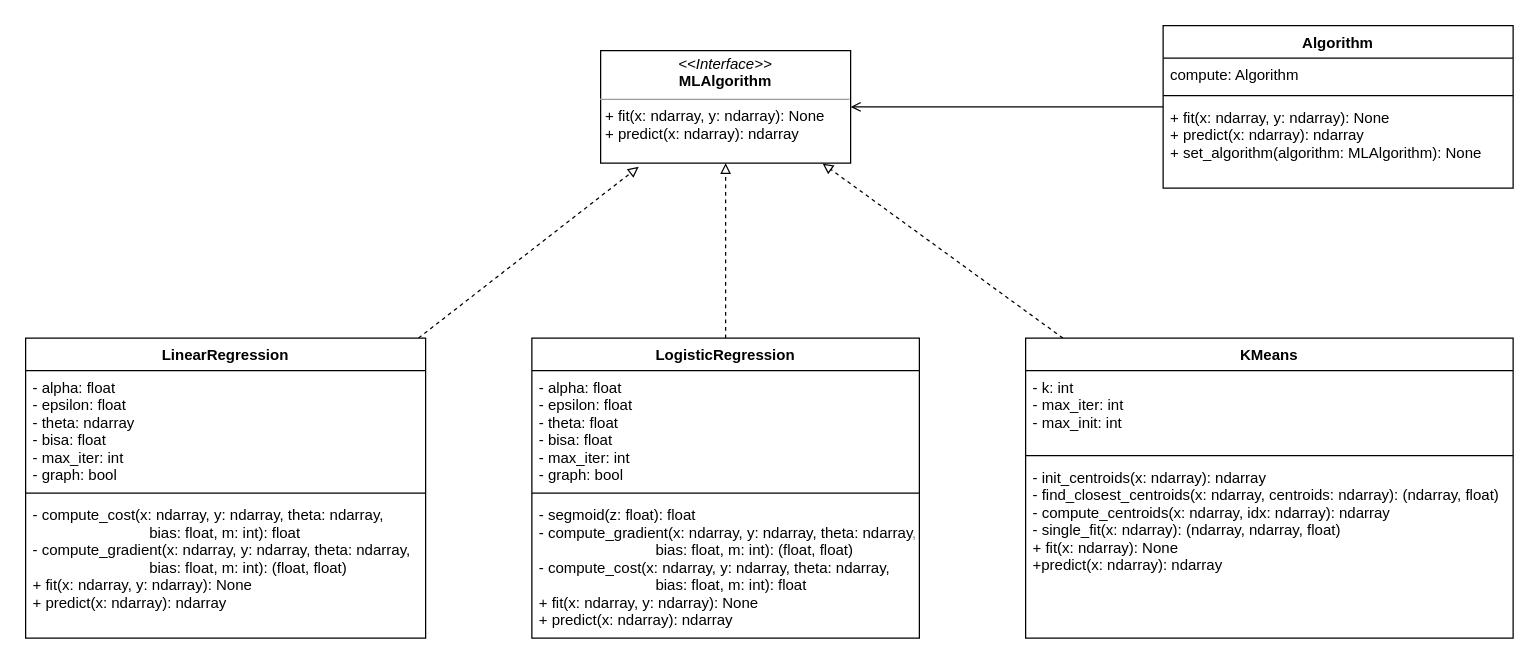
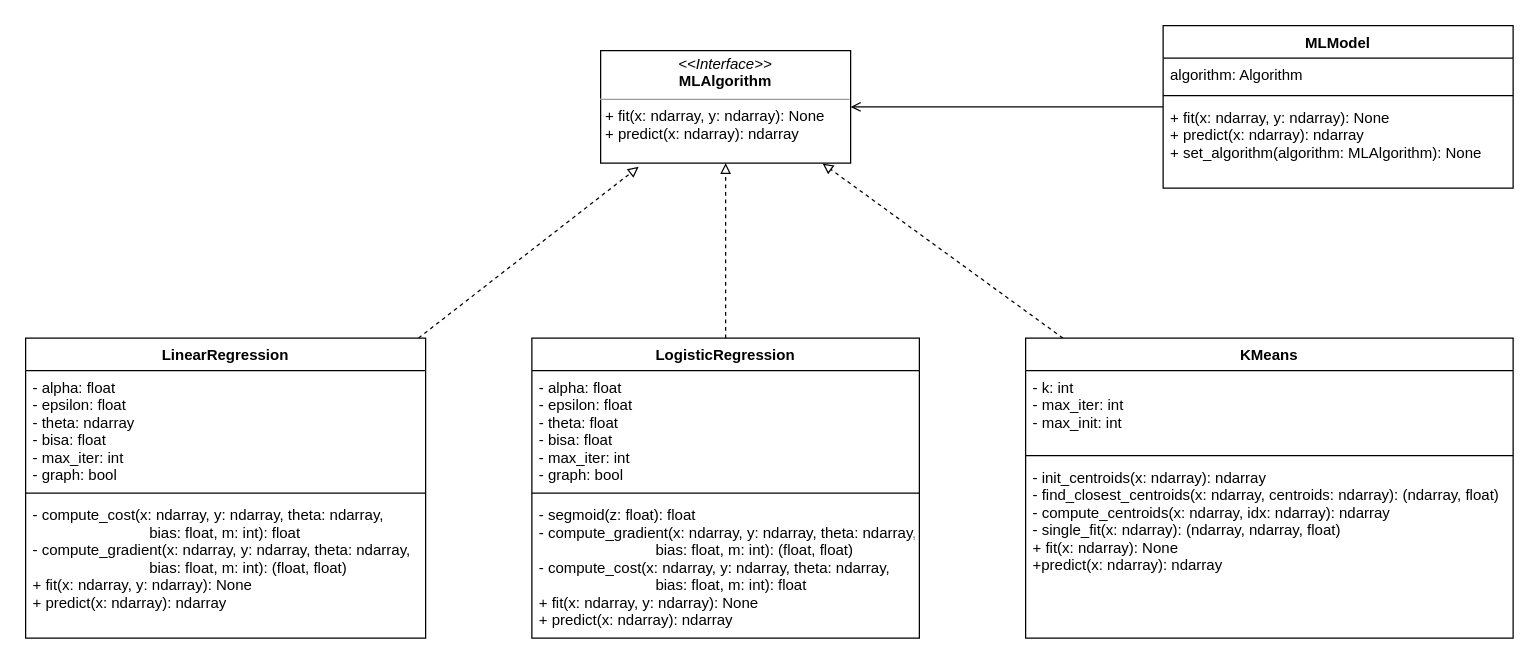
(1338, 43) -> (1338, 43)
(1238, 75) -> (1242, 75)
